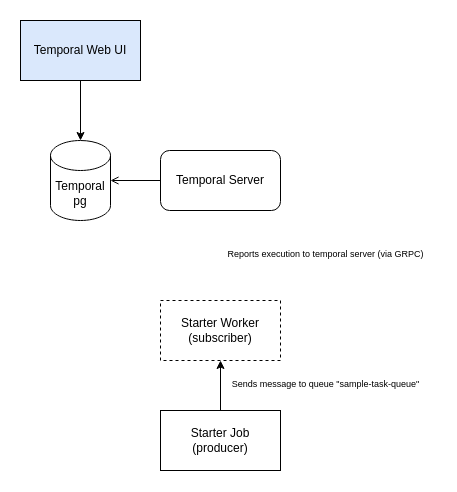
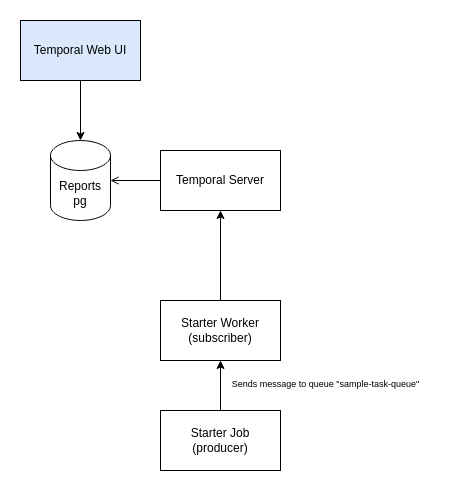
(221, 181) -> (221, 181)
(81, 194) -> (81, 194)
(326, 254) -> none
none -> (221, 259)
(221, 331) -> (221, 331)
